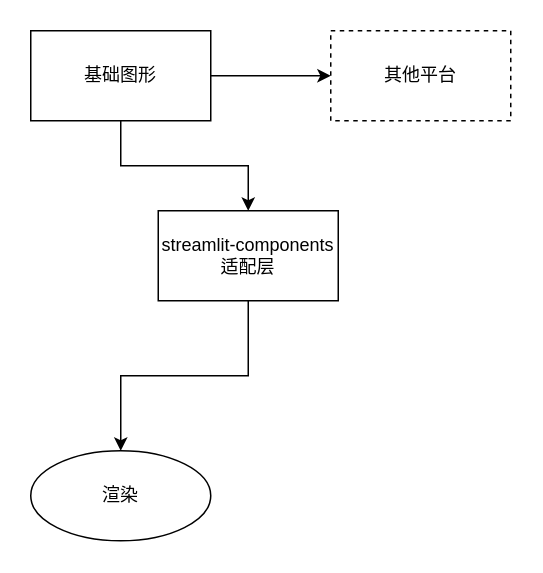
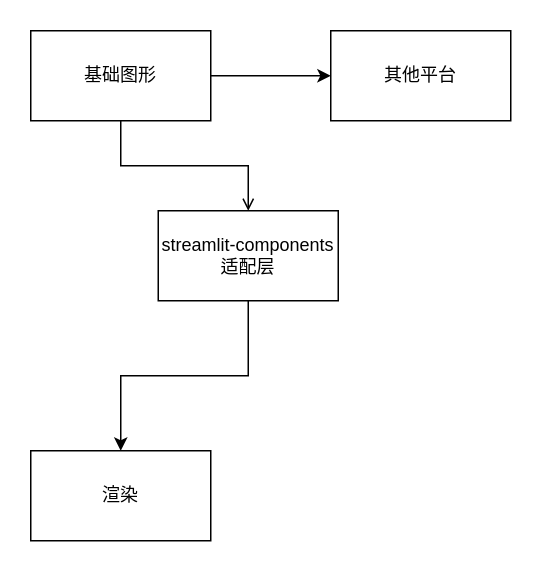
(421, 76) -> (421, 76)
(248, 199) -> (248, 201)
(121, 496) -> (121, 496)
